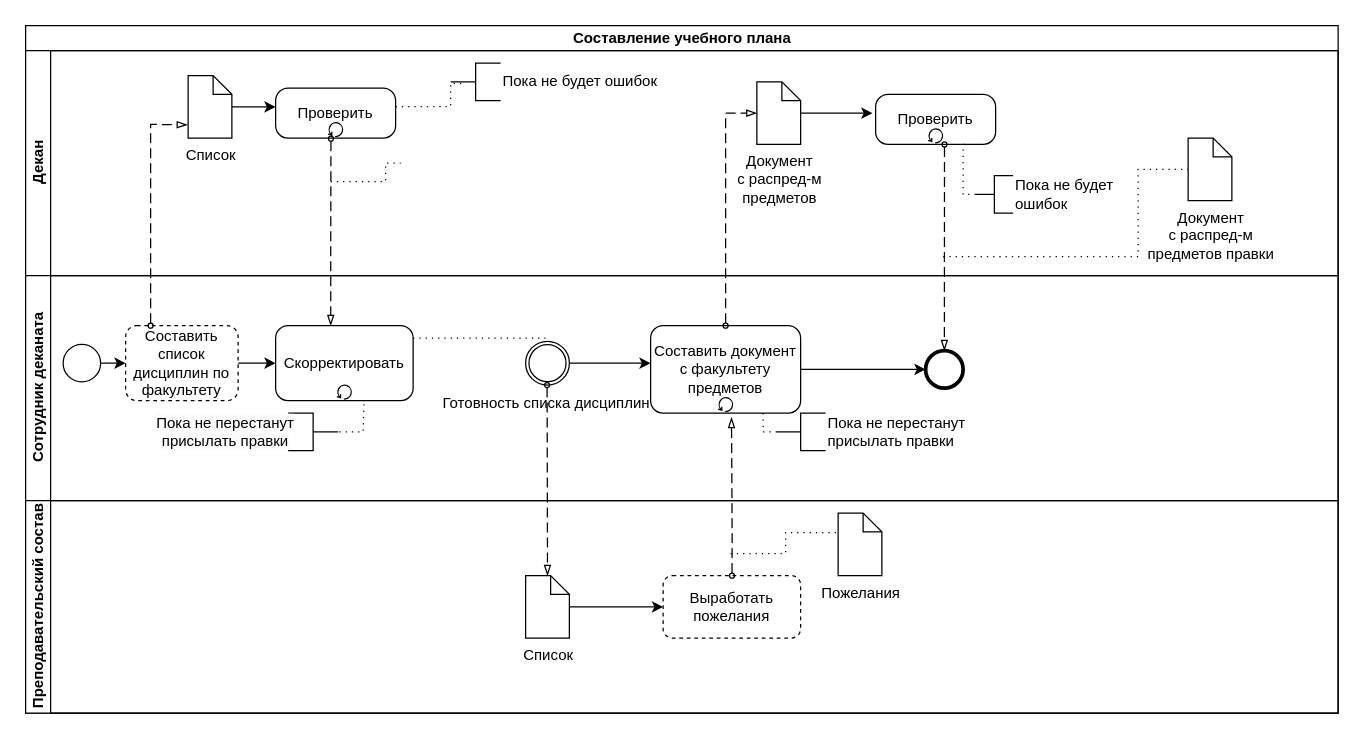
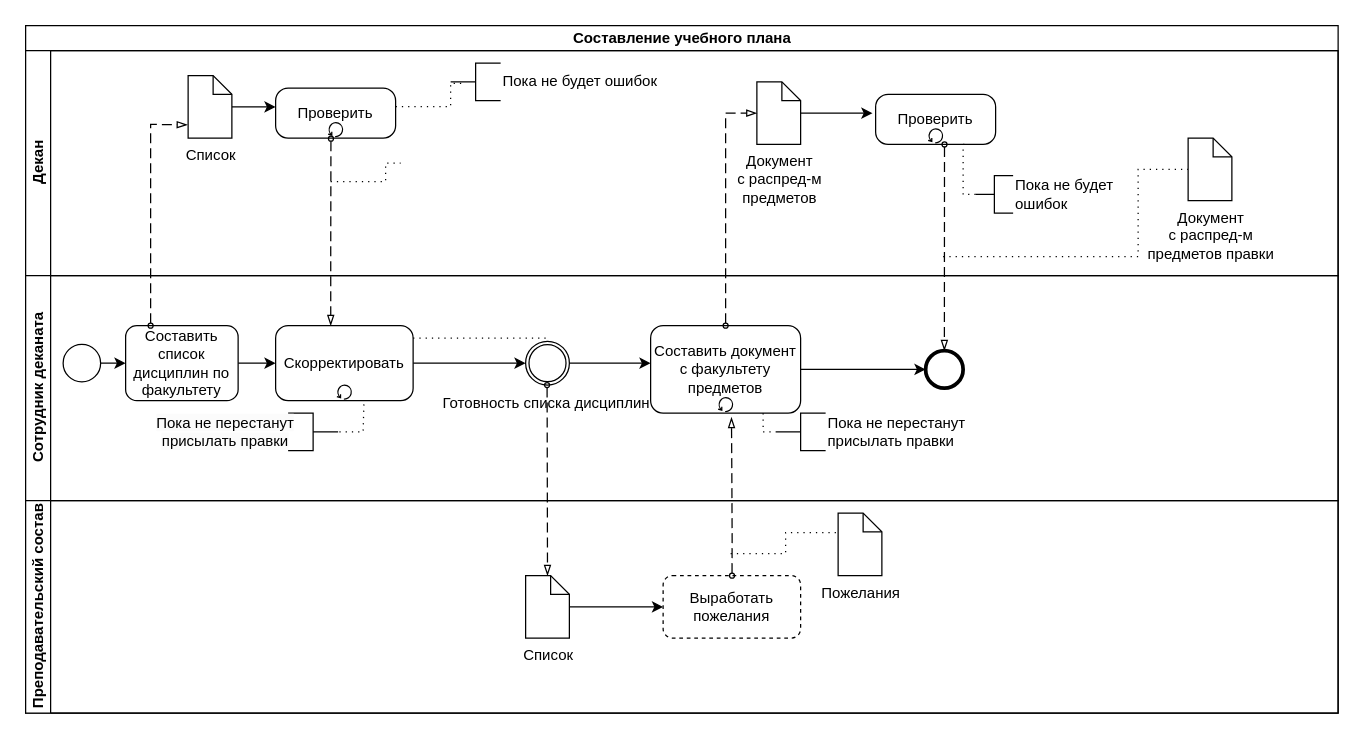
(182, 363) -> (182, 363)
none -> (465, 363)
